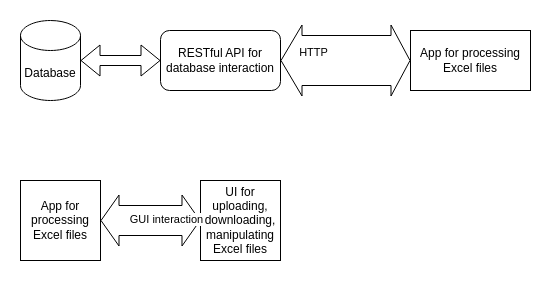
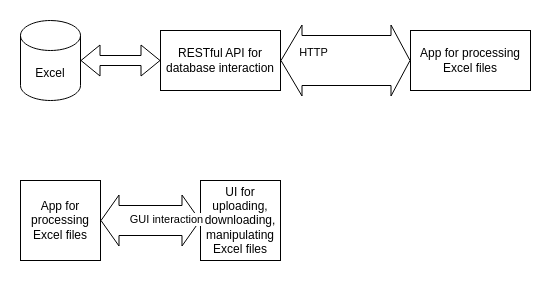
(221, 61) -> (221, 61)
(51, 74) -> (51, 74)
